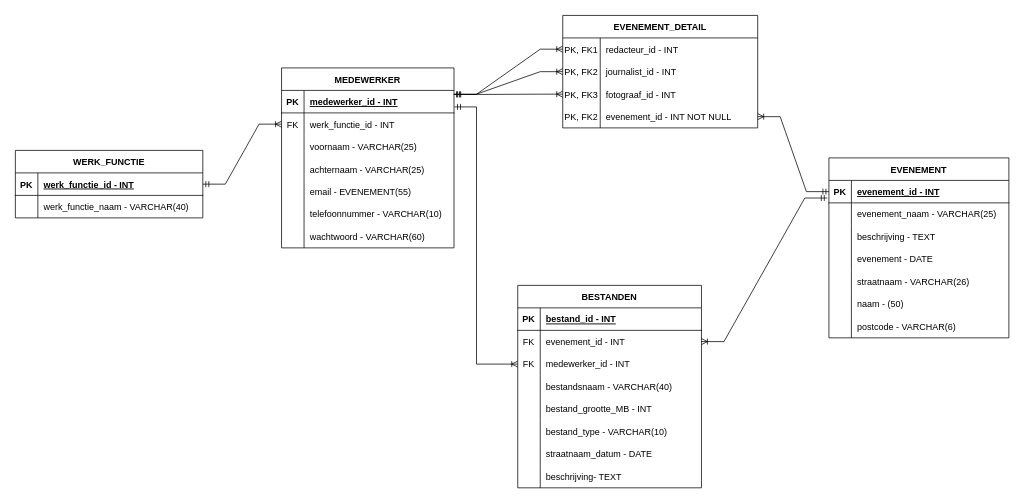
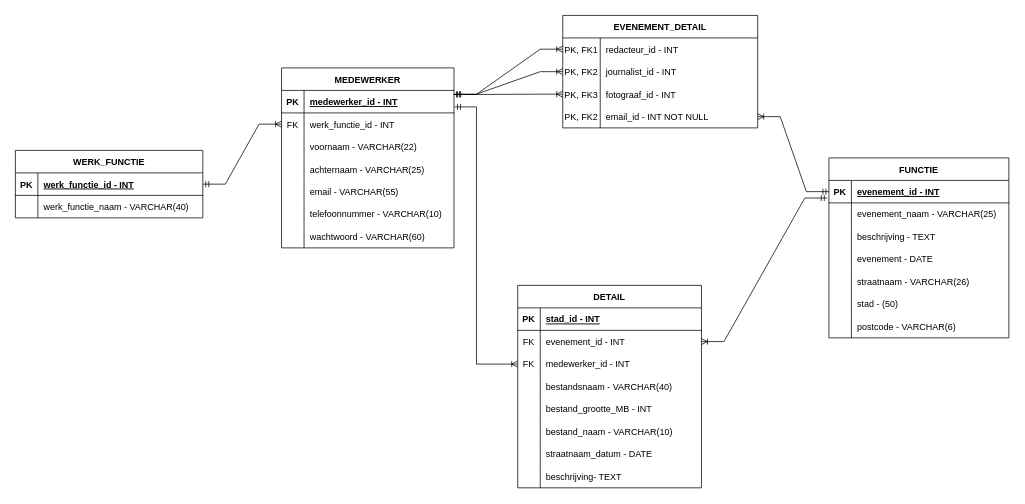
(668, 117) -> (656, 117)
(363, 147) -> (363, 147)
(919, 170) -> (919, 170)
(358, 192) -> (353, 192)
(609, 297) -> (609, 297)
(883, 305) -> (883, 305)
(583, 320) -> (575, 320)
(609, 432) -> (609, 432)
